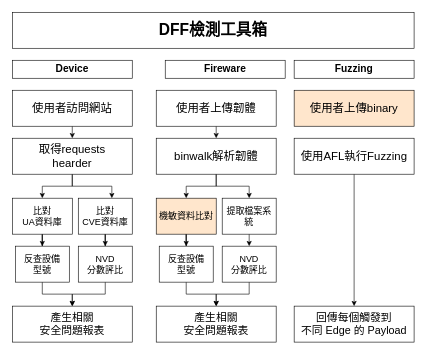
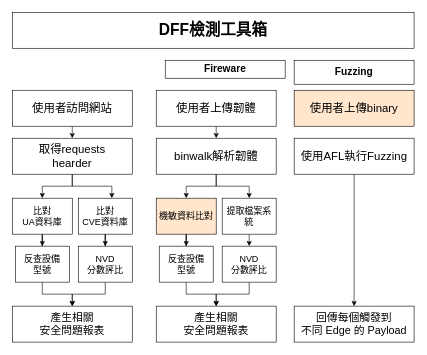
(72, 69) -> none
(354, 69) -> (354, 72)
